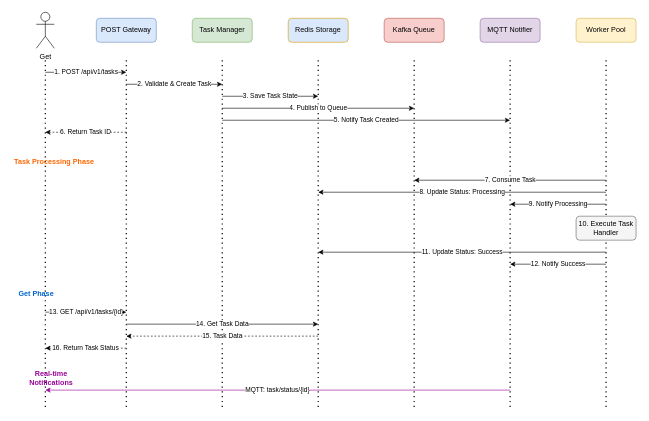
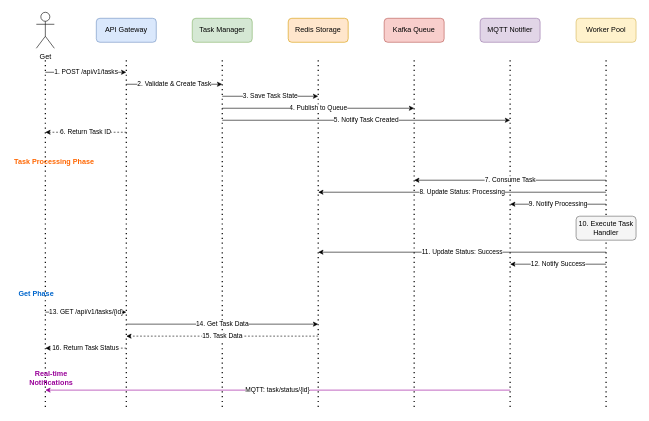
(126, 30) -> (126, 30)
(318, 30) -> (318, 30)
